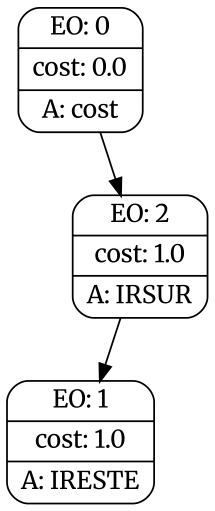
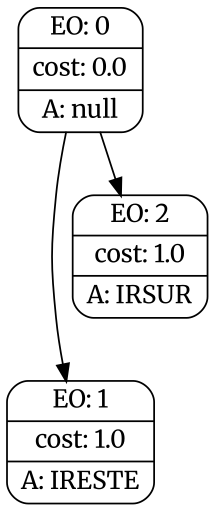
(81, 110) -> (81, 110)
(113, 341) -> (52, 248)
